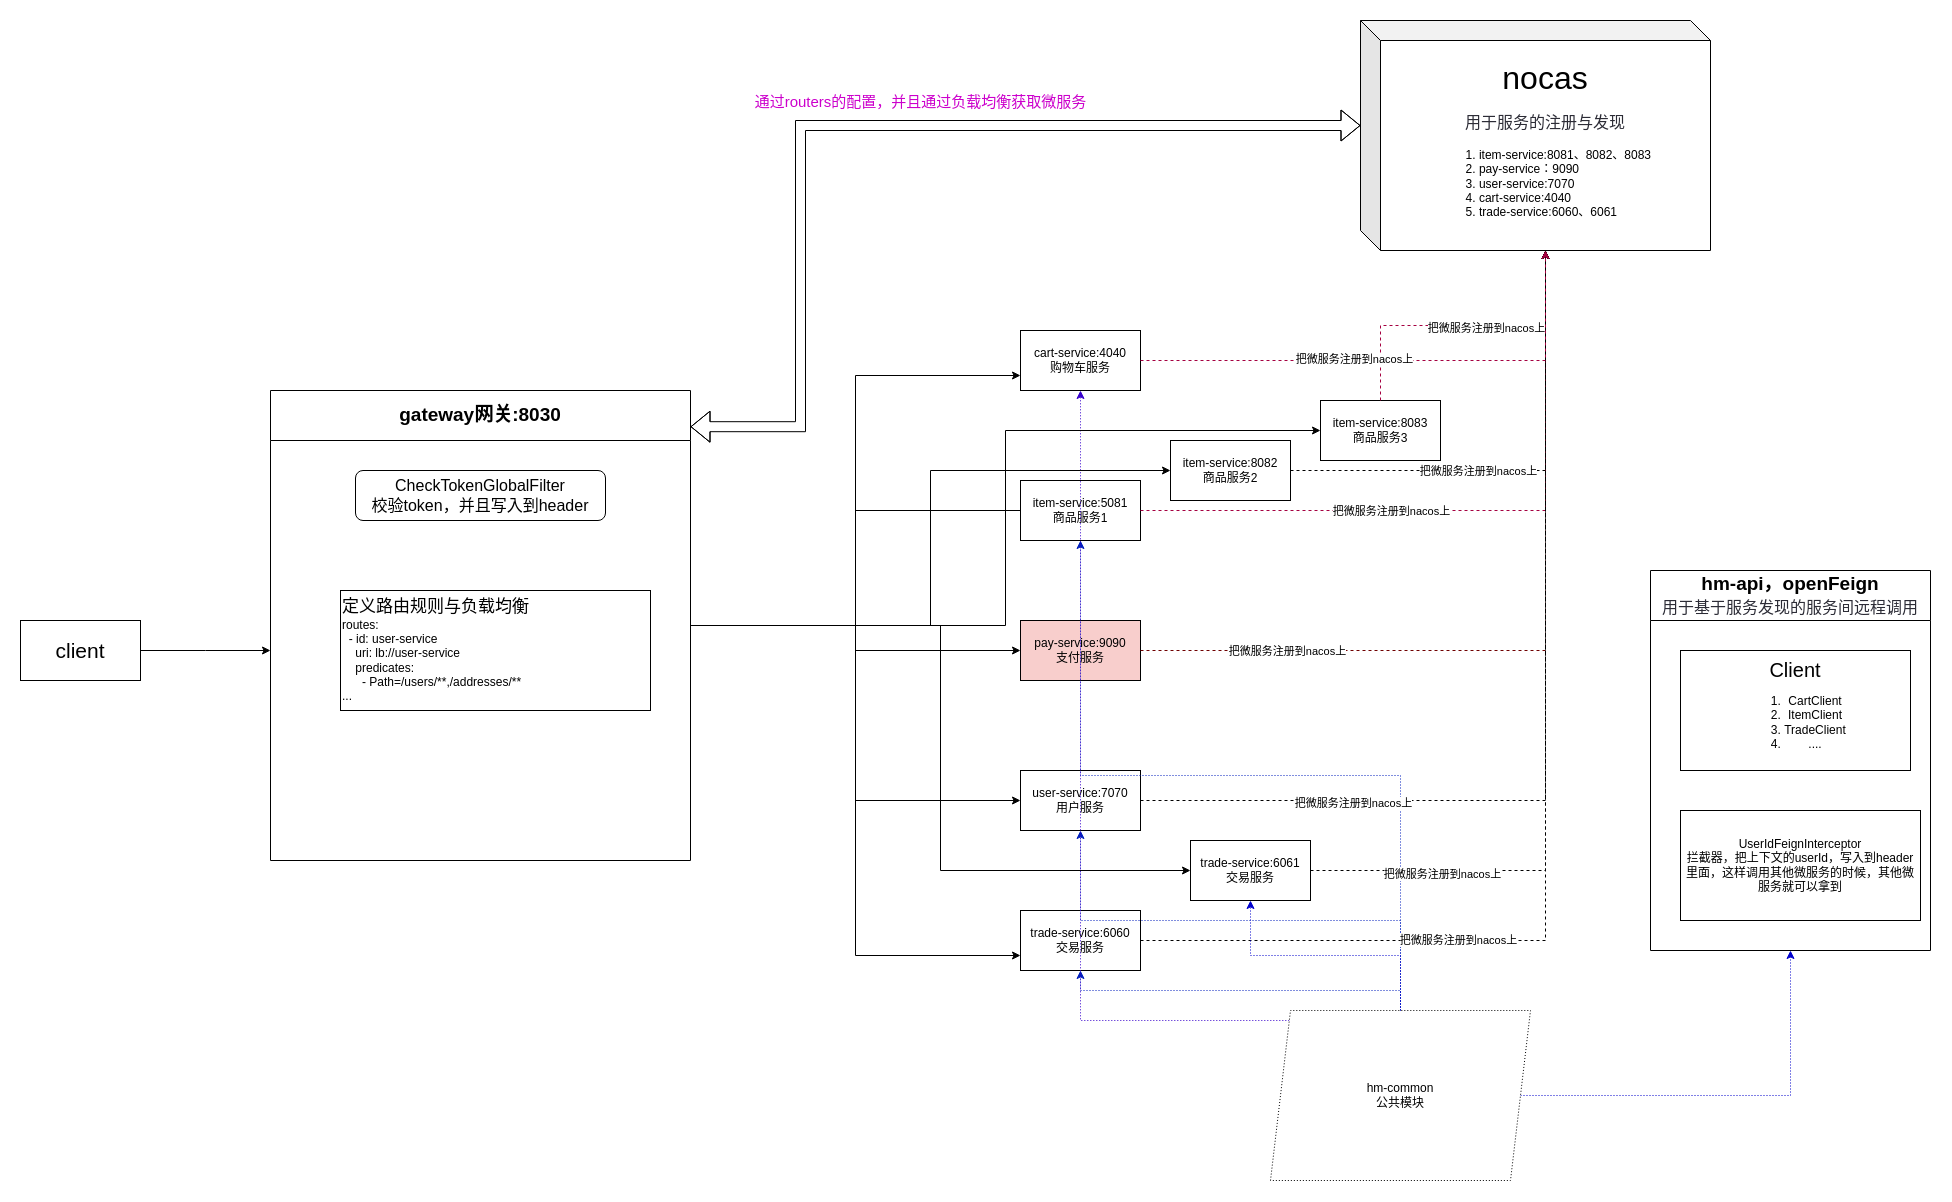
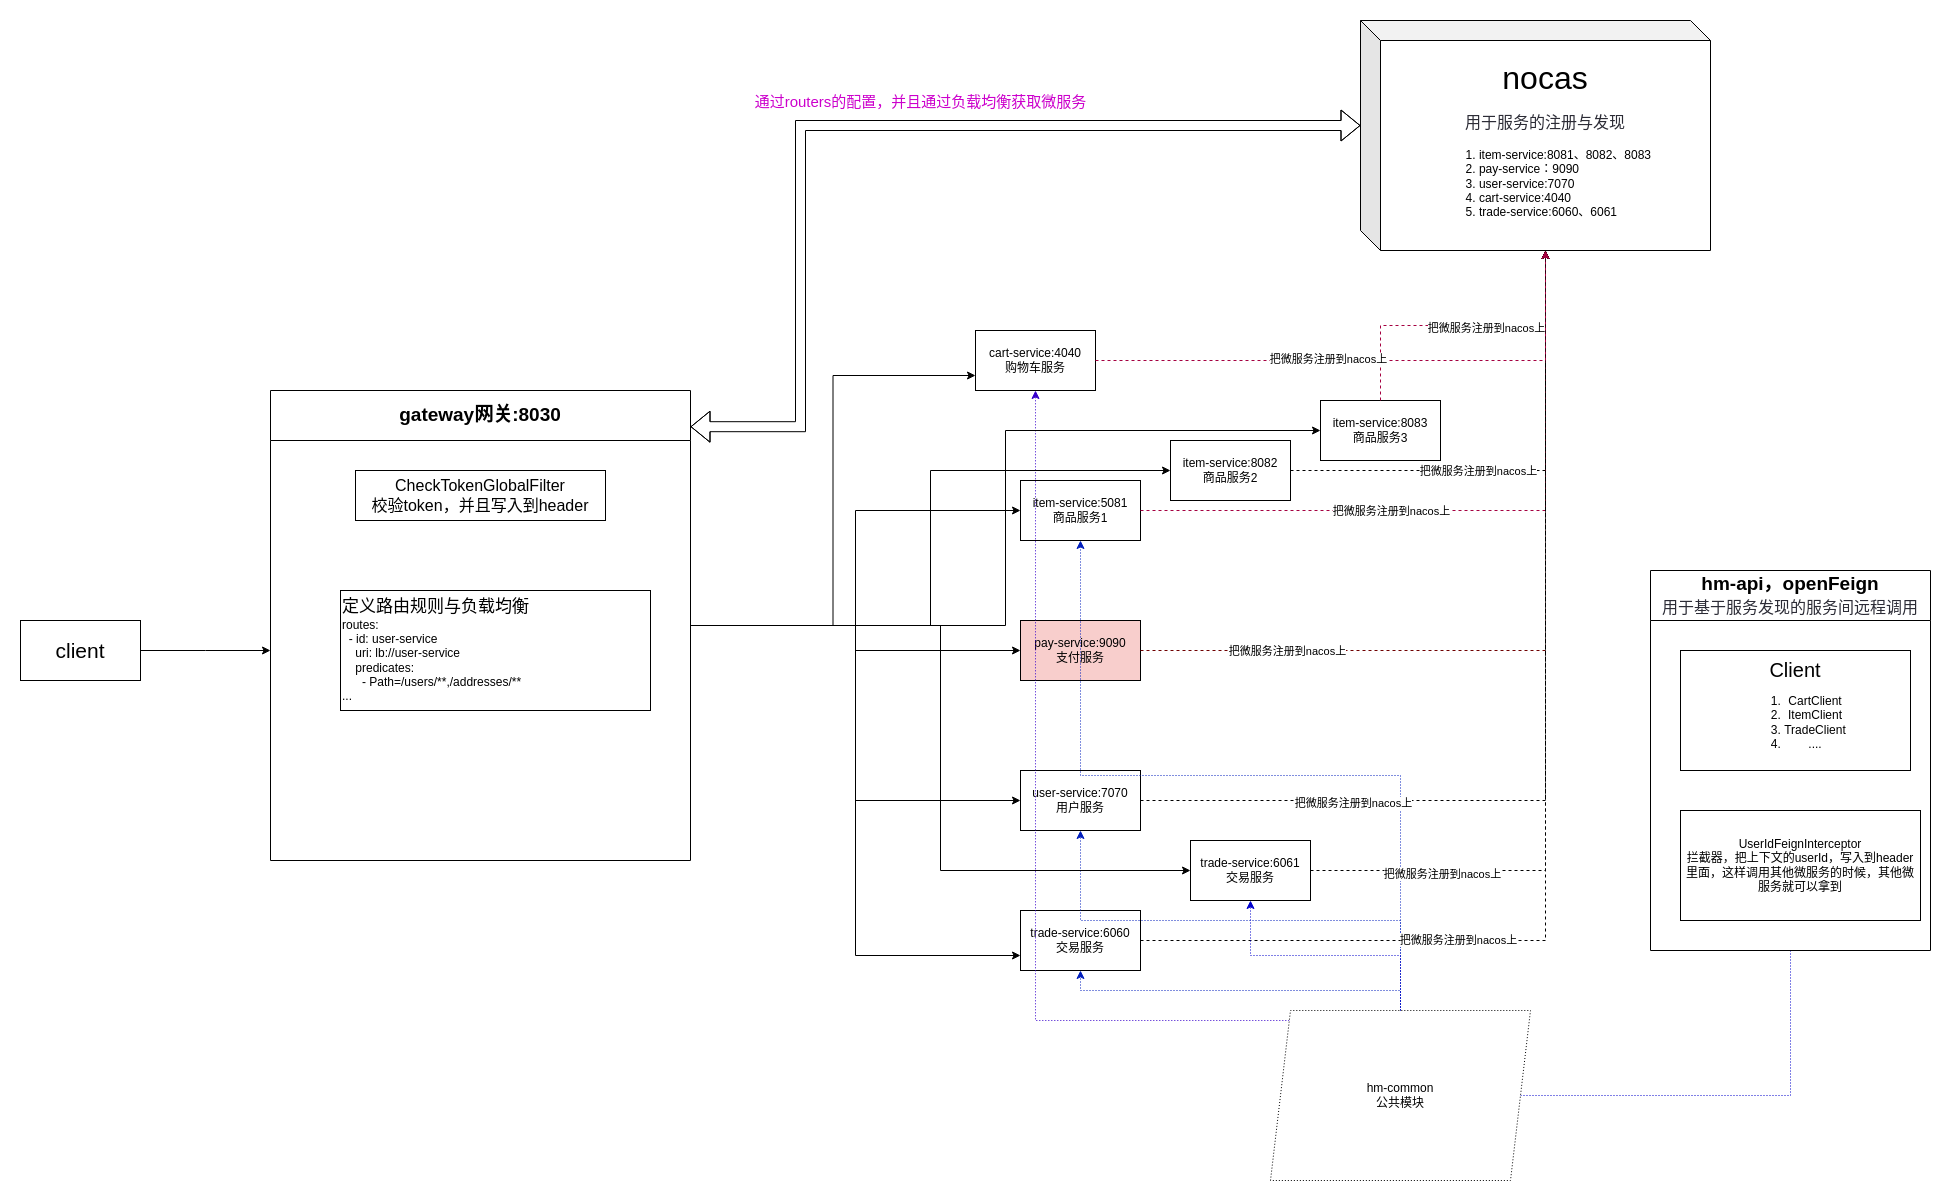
(1081, 361) -> (1036, 361)
(481, 496) -> (481, 496)
(1015, 511) -> (1012, 511)
(1791, 958) -> (1791, 956)
